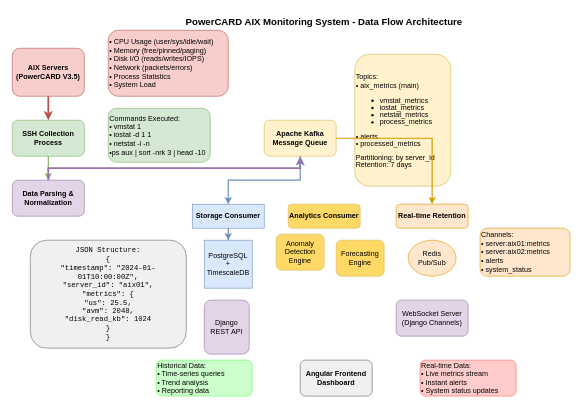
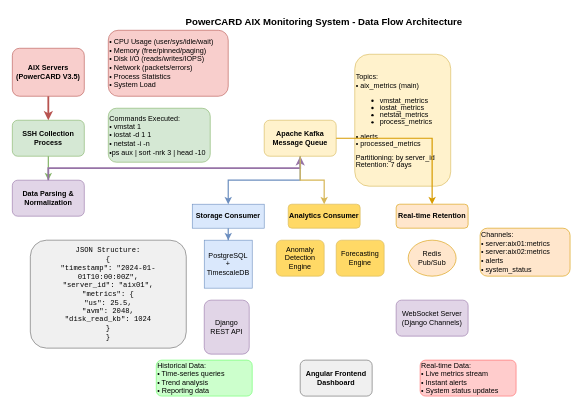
none -> (322, 180)
(300, 252) -> (300, 258)
